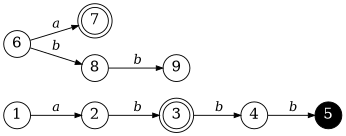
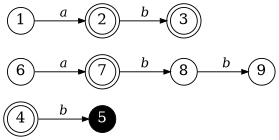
(53, 55) -> (142, 72)
(95, 115) -> (102, 21)
(214, 115) -> none
(254, 115) -> (21, 119)
